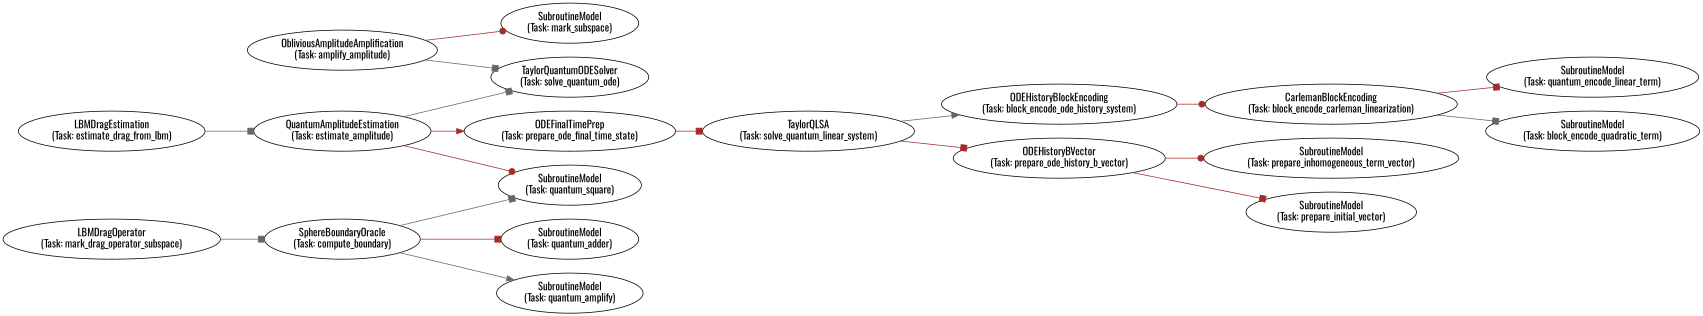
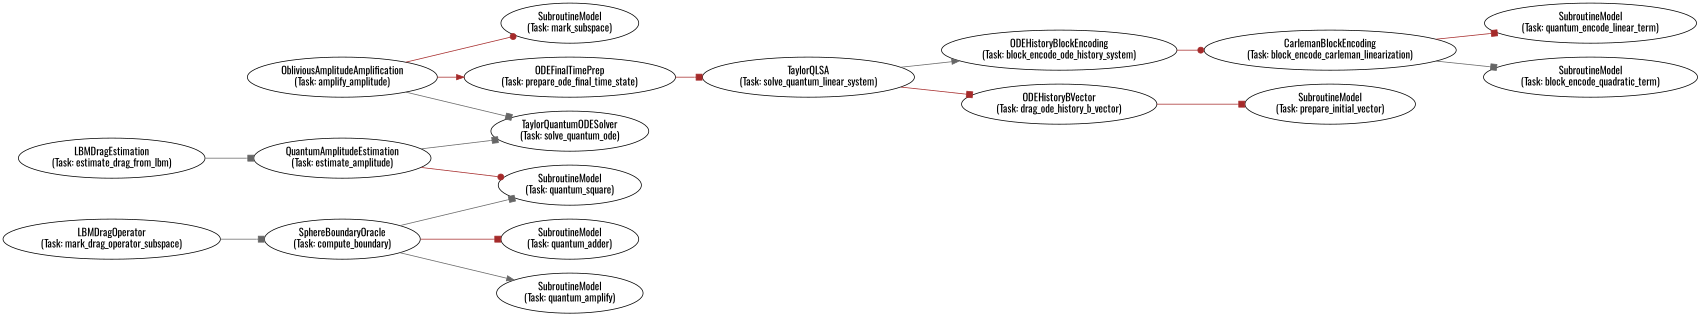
(444, 131) -> (447, 77)
(1059, 158) -> (1059, 104)
(1331, 158) -> none
